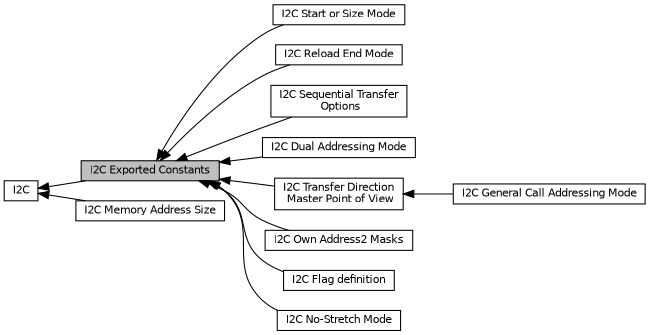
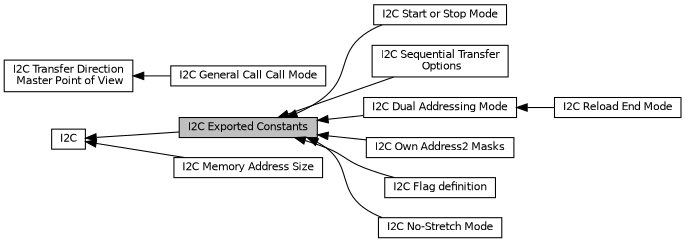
(339, 15) -> (440, 15)
(224, 102) -> (541, 108)
(252, 183) -> none
(549, 194) -> (248, 76)
